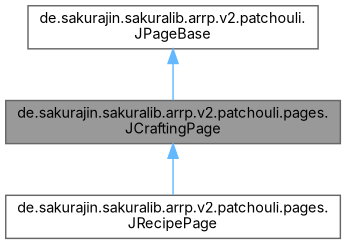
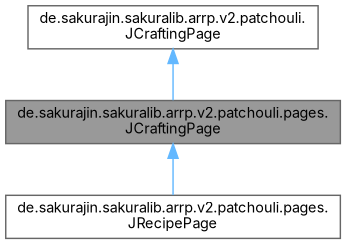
(173, 27) -> (173, 27)
